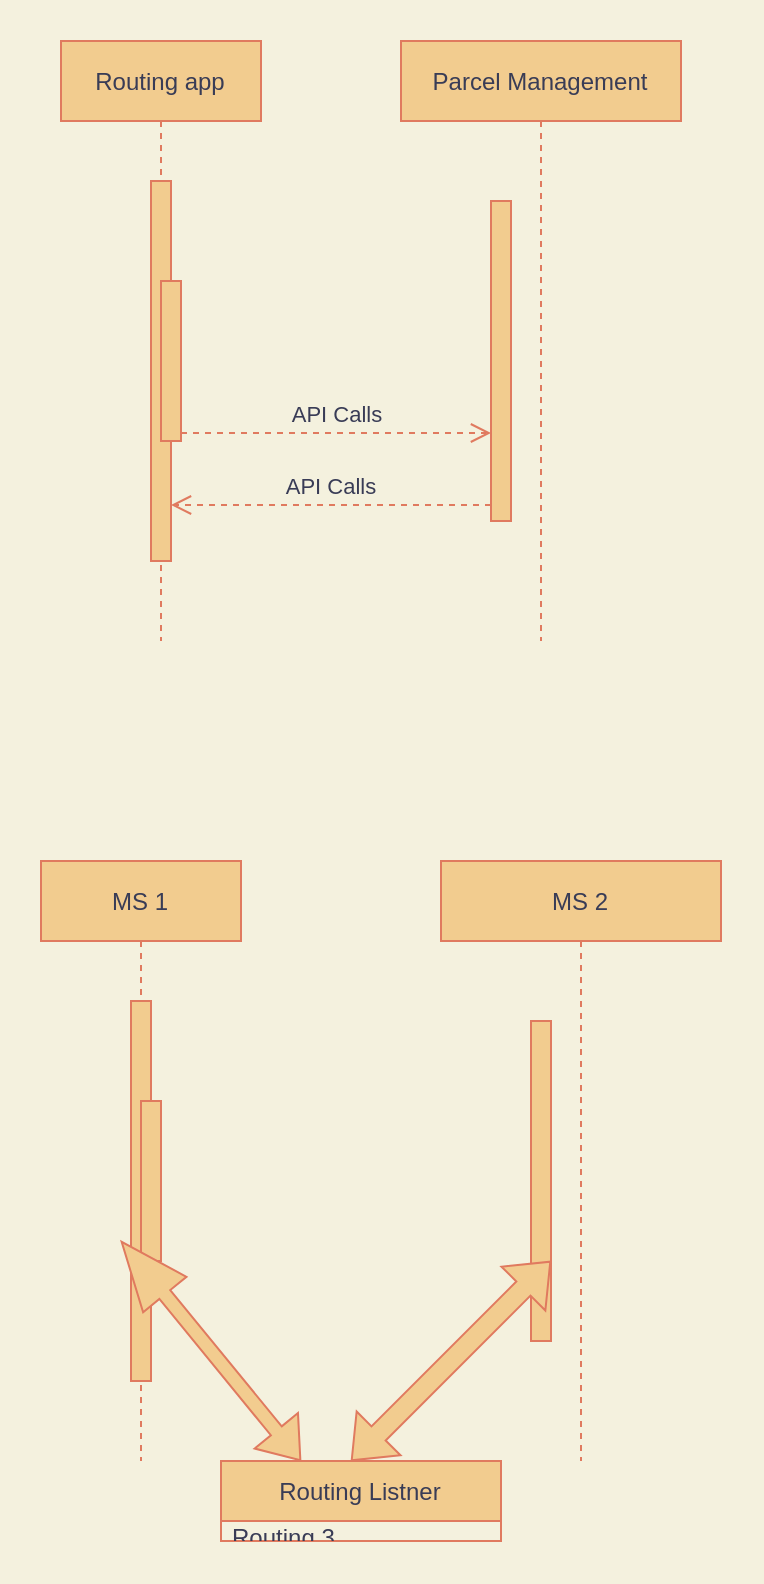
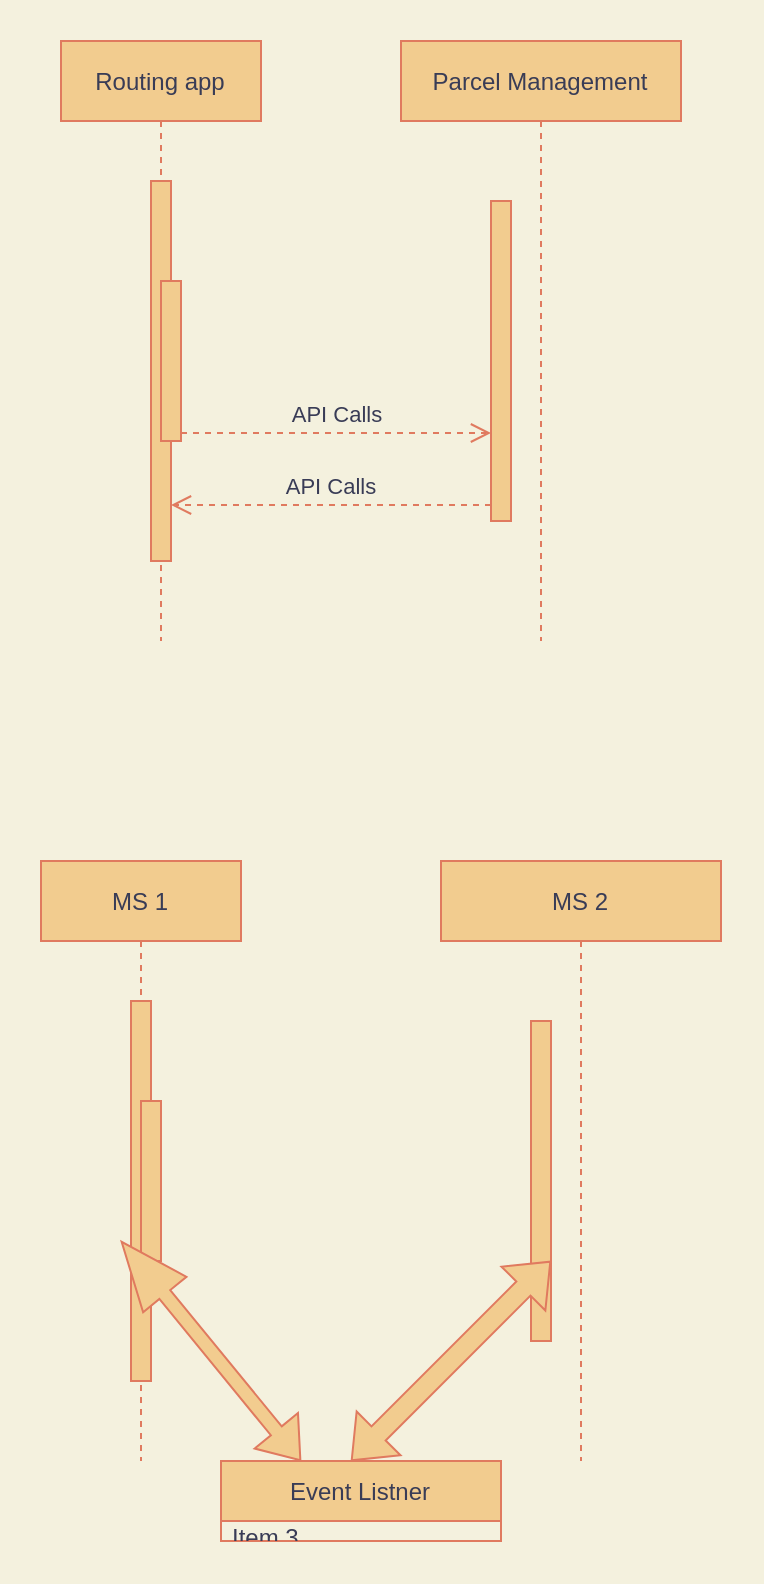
(360, 1492) -> (360, 1492)
(286, 1538) -> (269, 1538)
